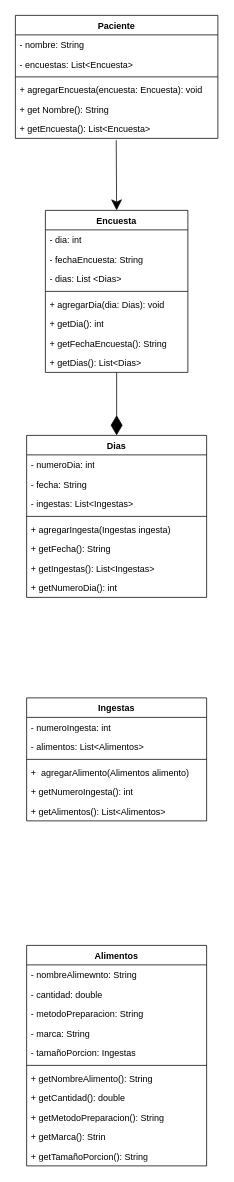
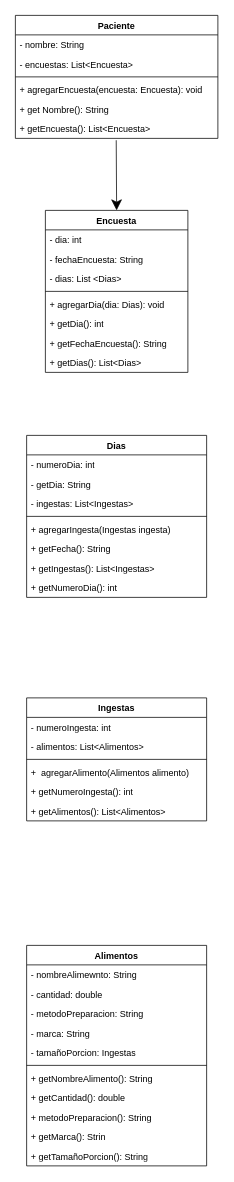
(117, 395) -> none
(64, 485) -> (66, 485)
(106, 1118) -> (98, 1118)
